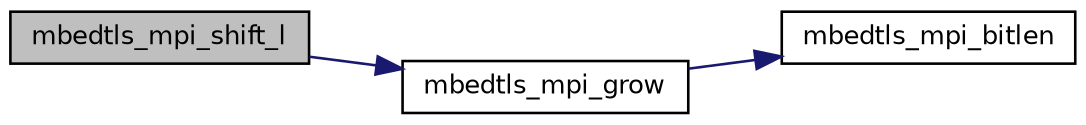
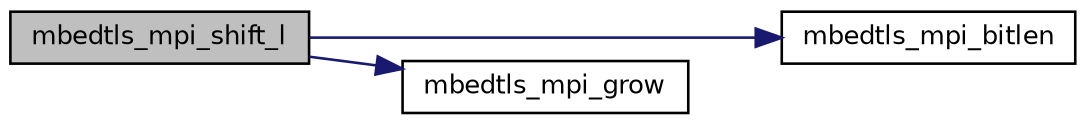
(722, 64) -> (533, 38)
